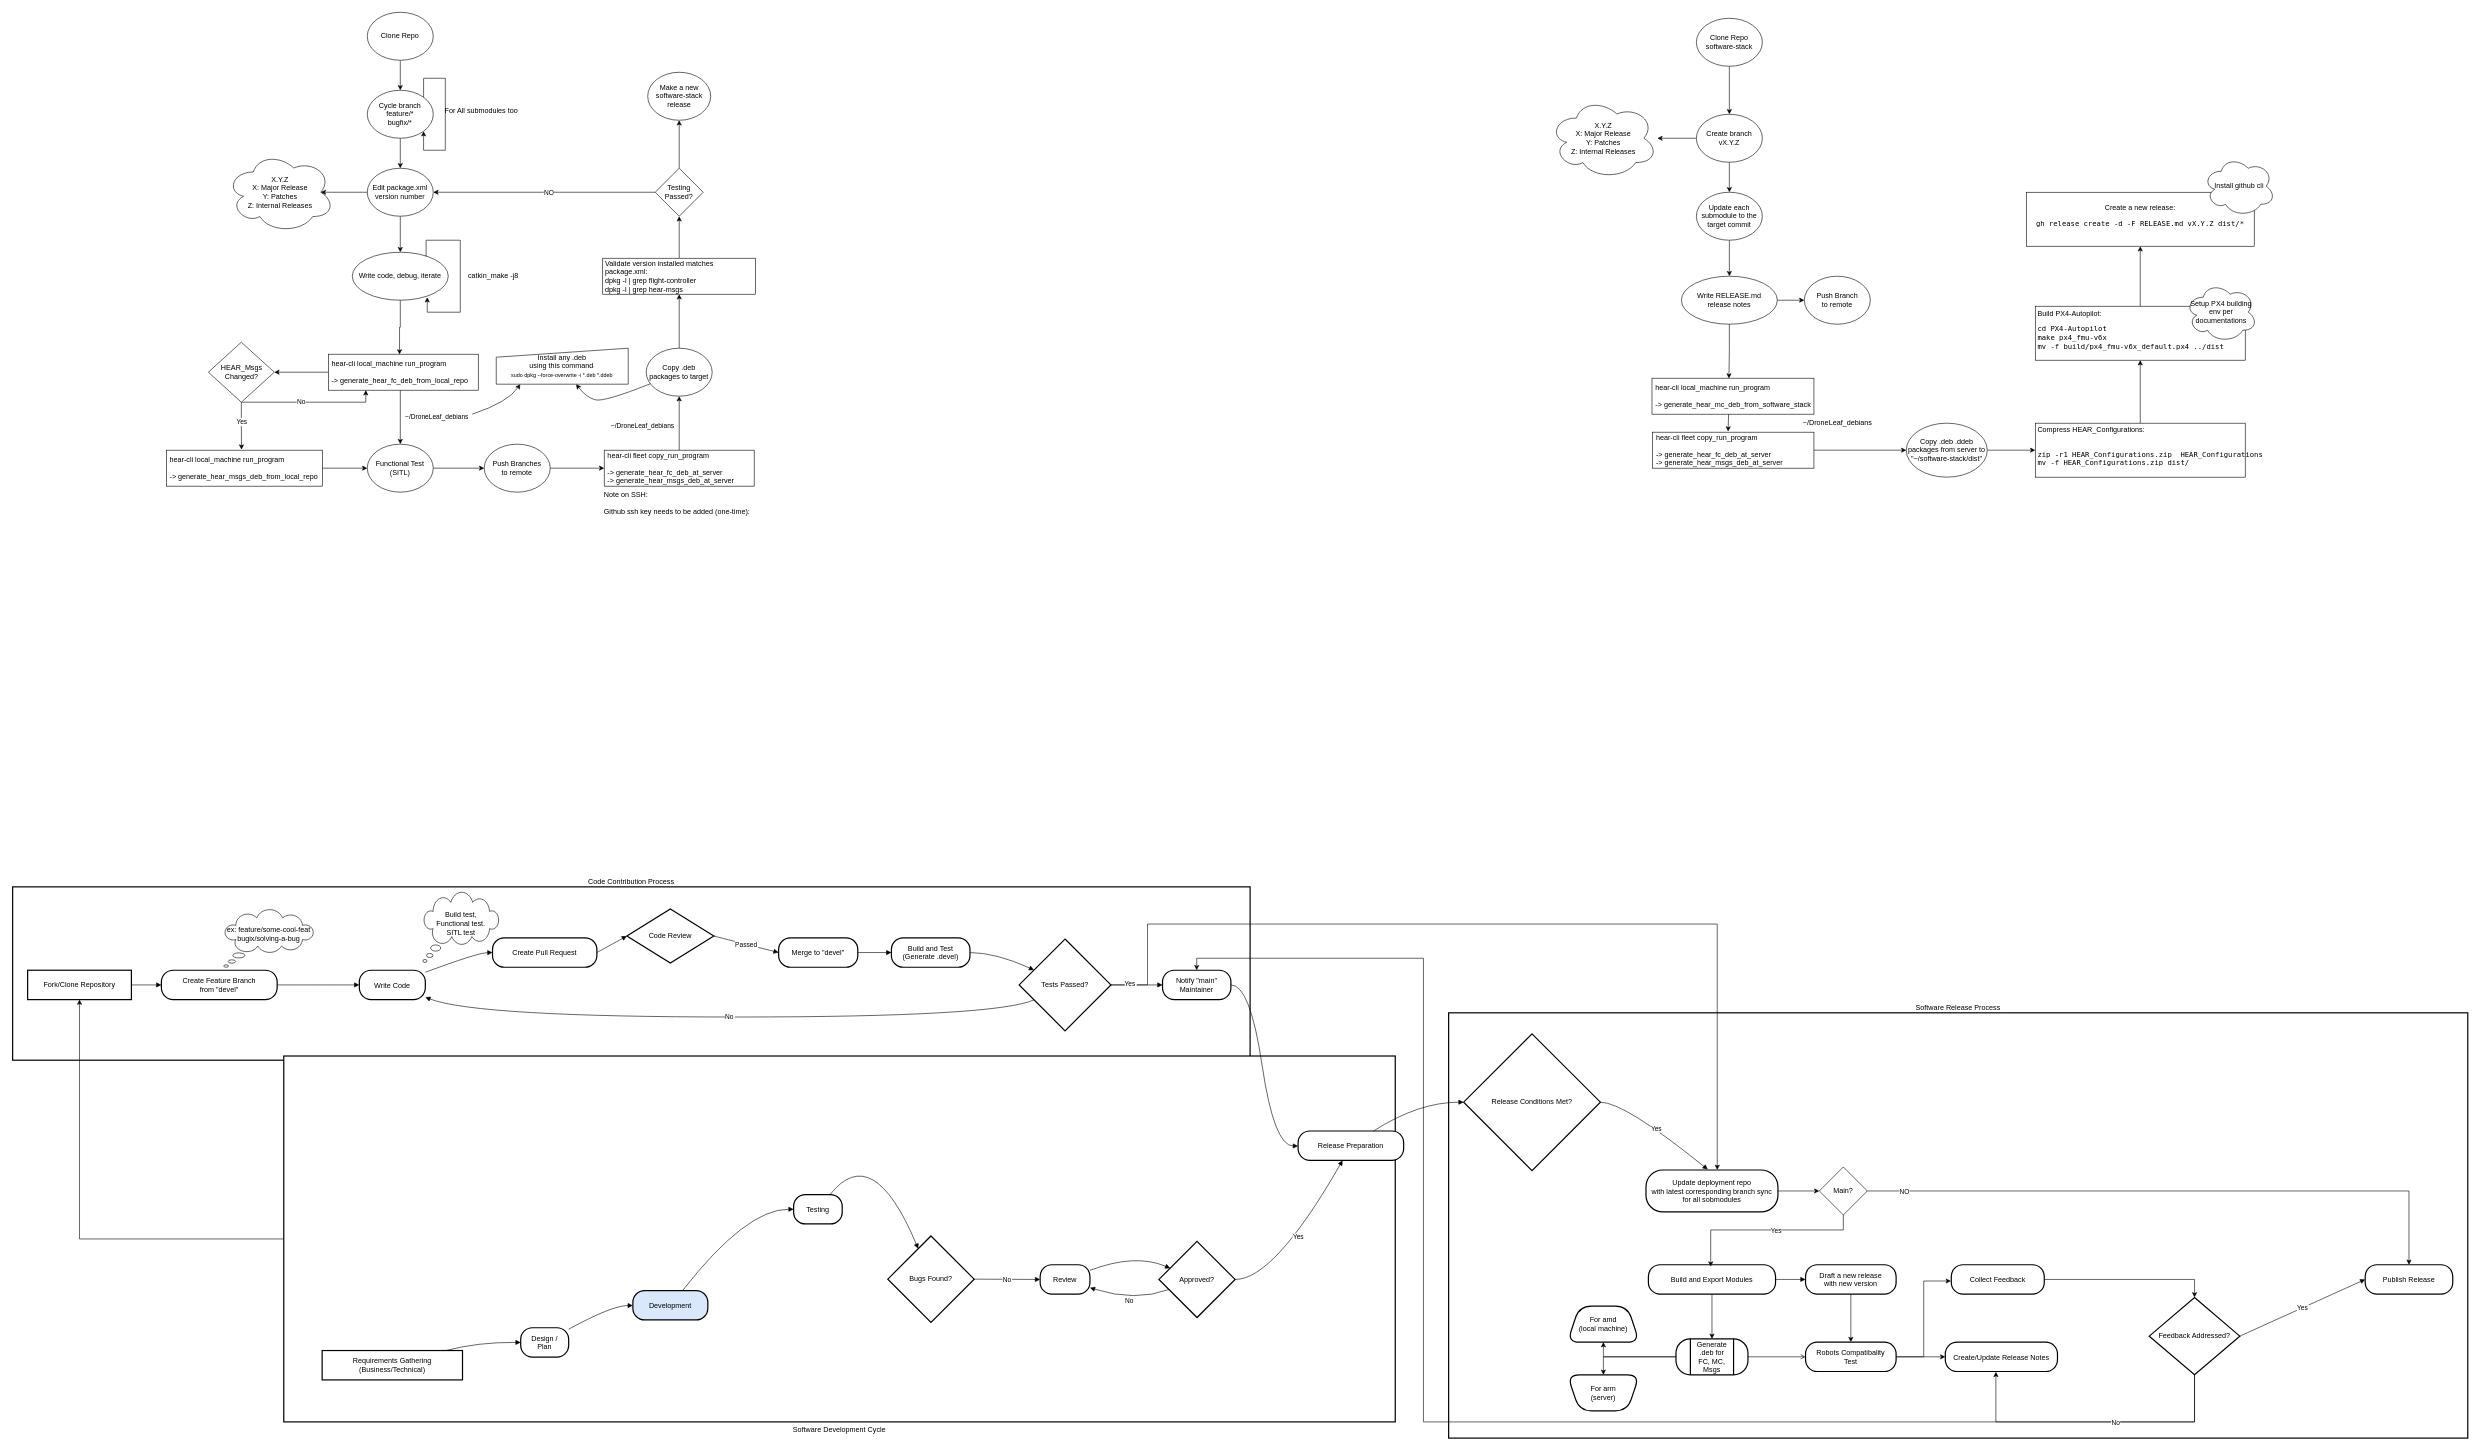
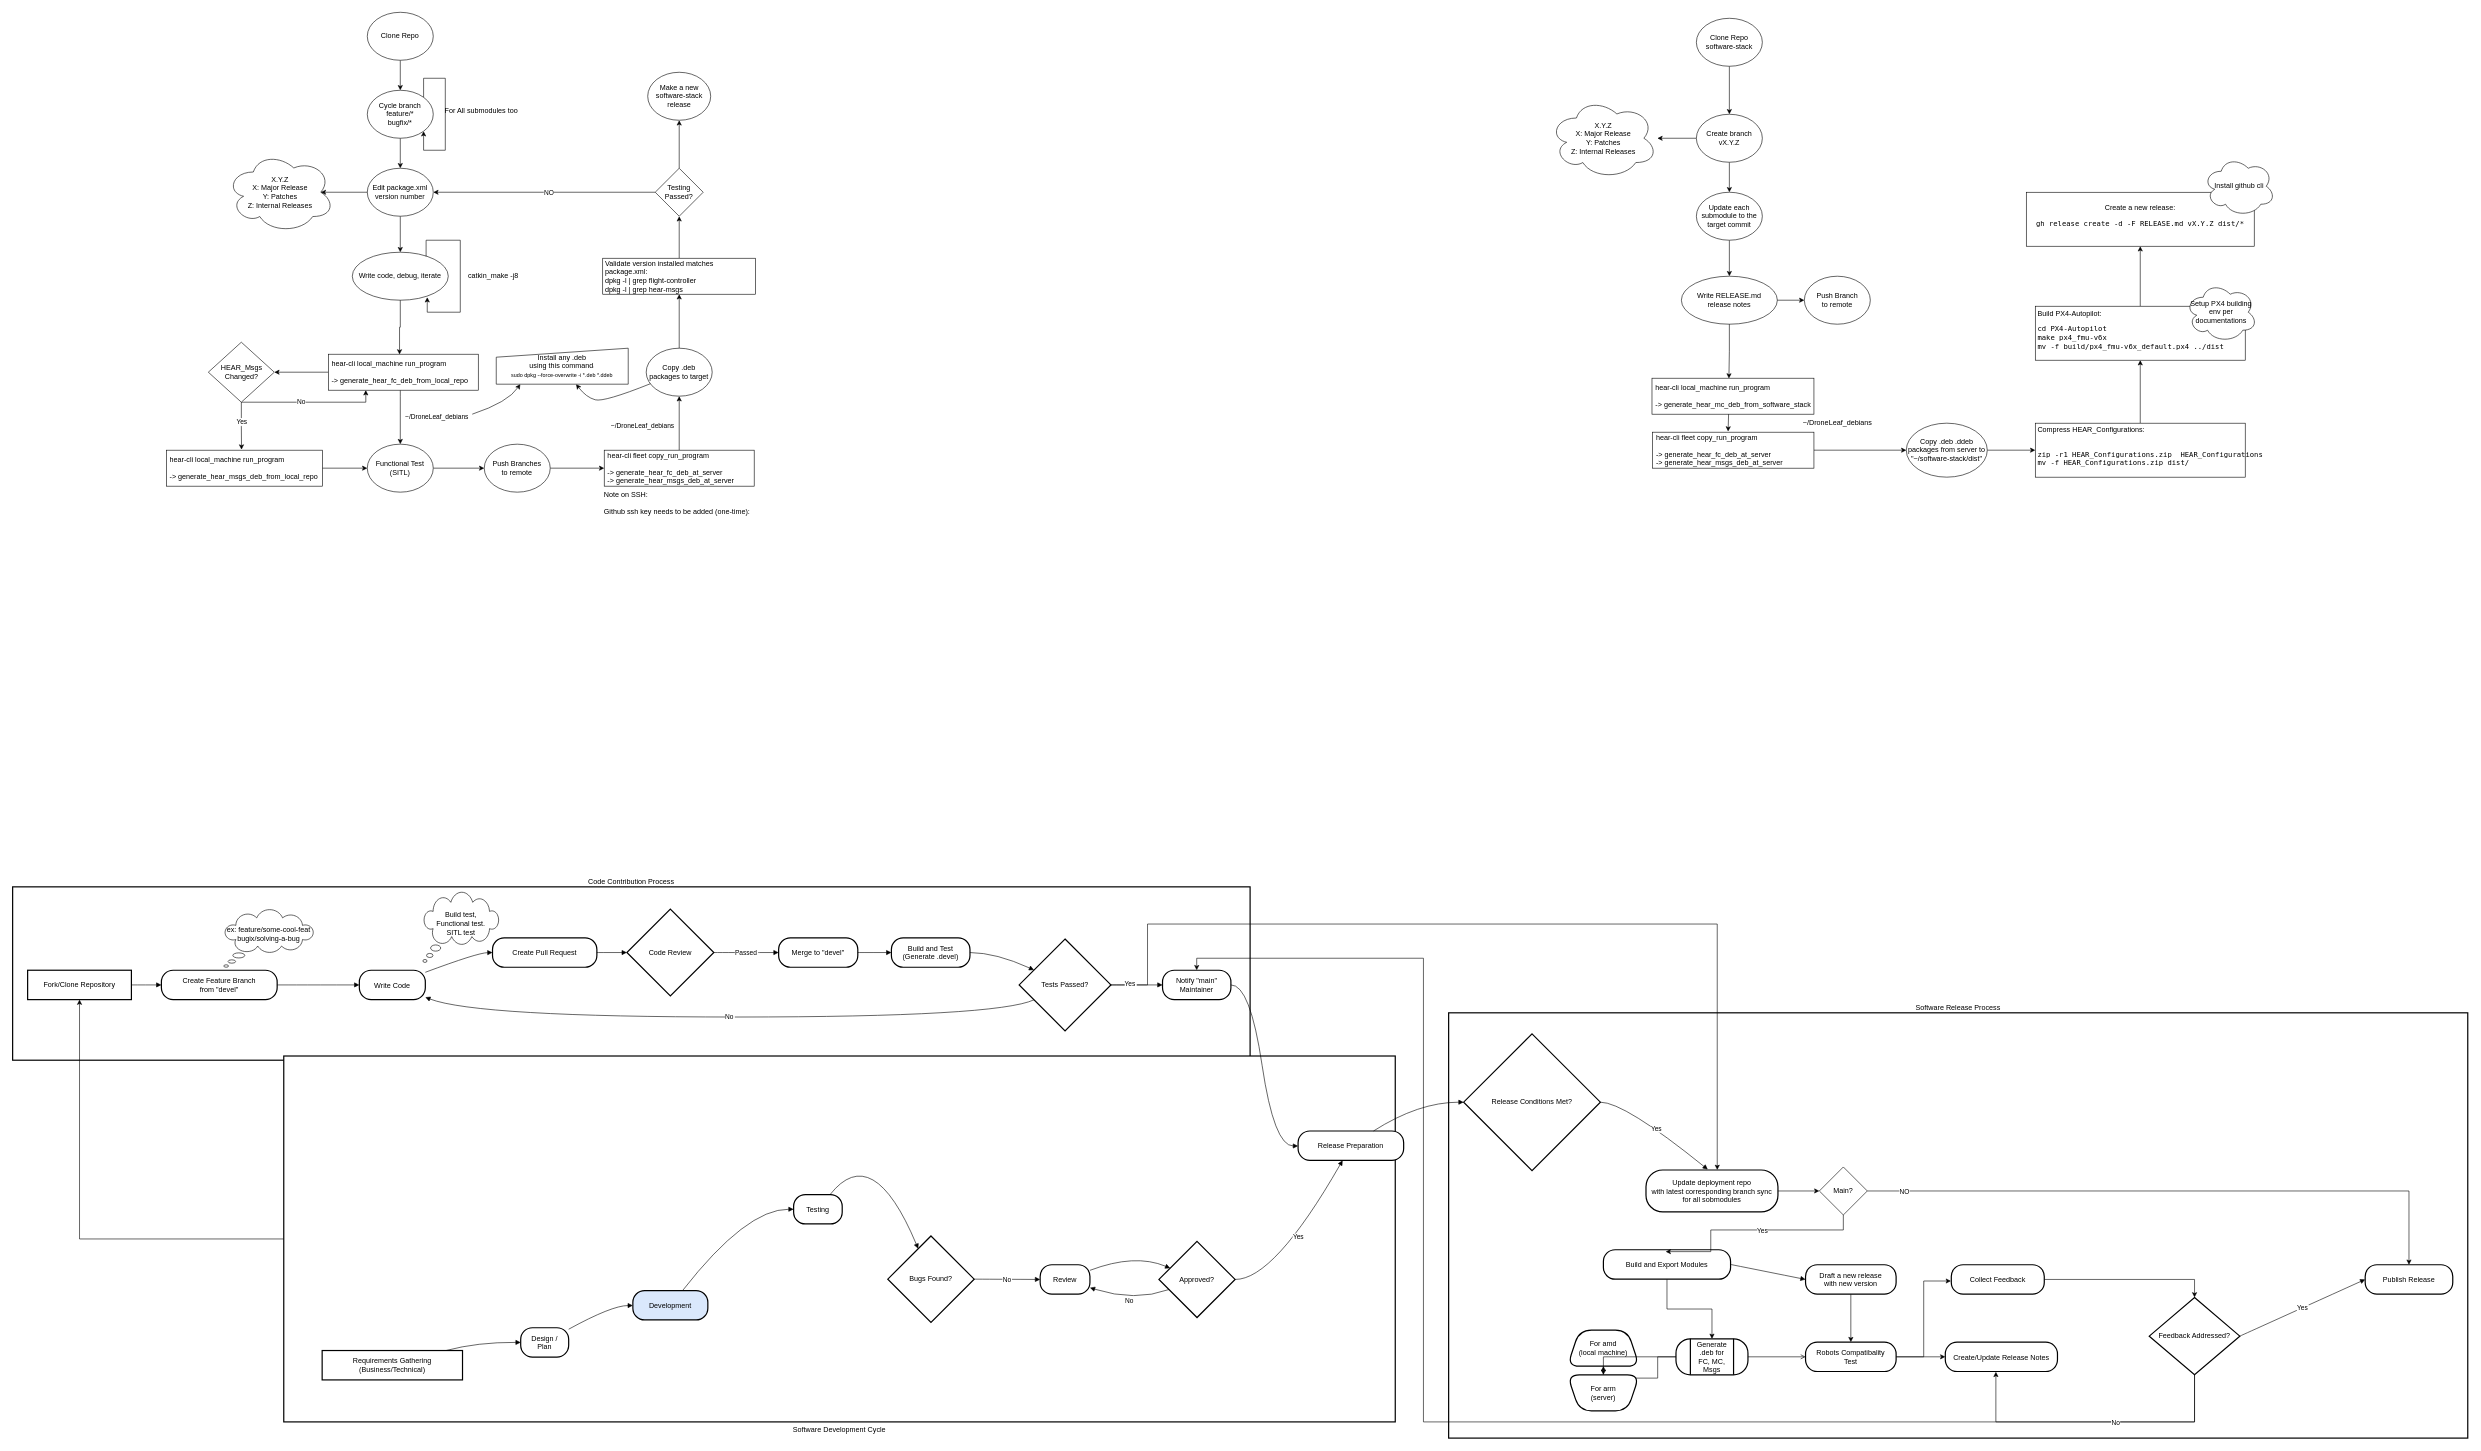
(670, 936) -> (670, 953)
(1712, 1280) -> (1667, 1265)
(1604, 1325) -> (1604, 1349)
